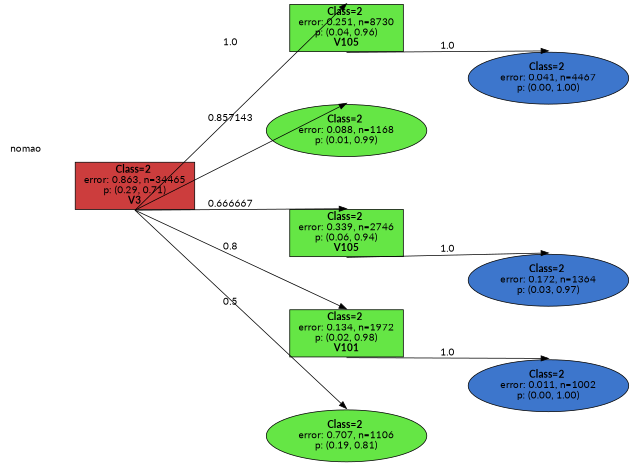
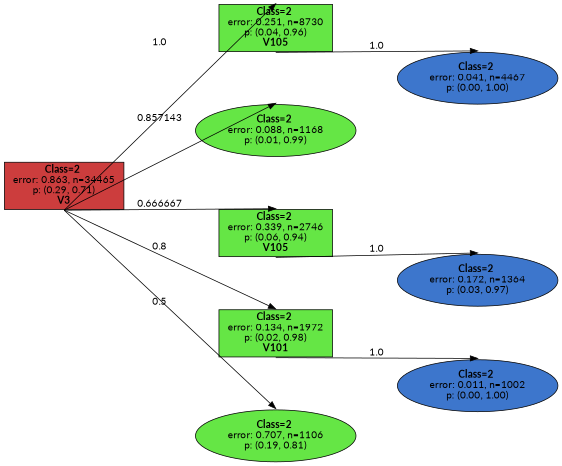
(26, 149) -> none
